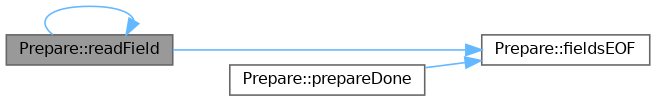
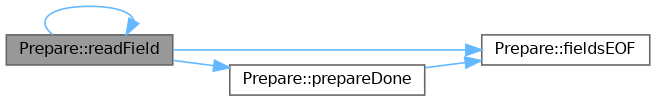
none -> (193, 63)
